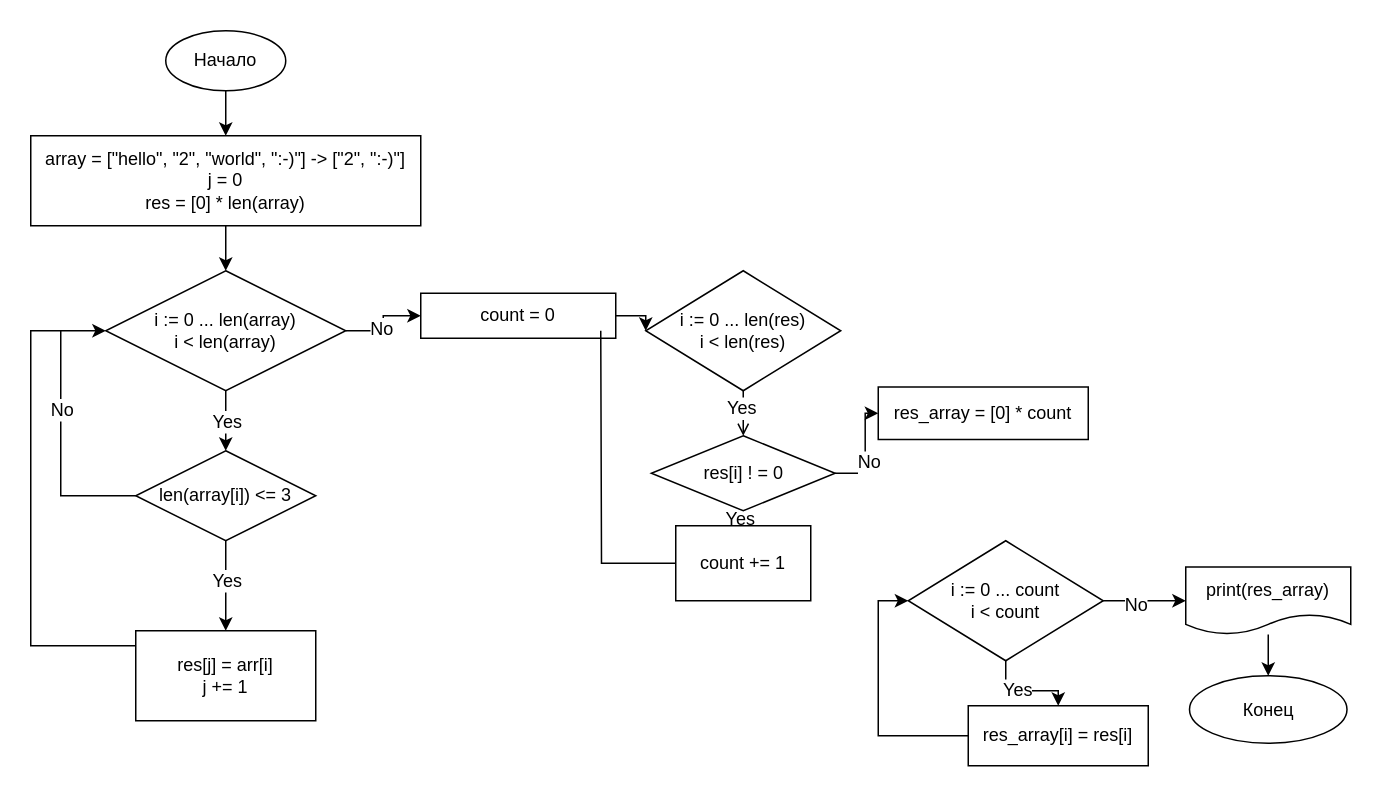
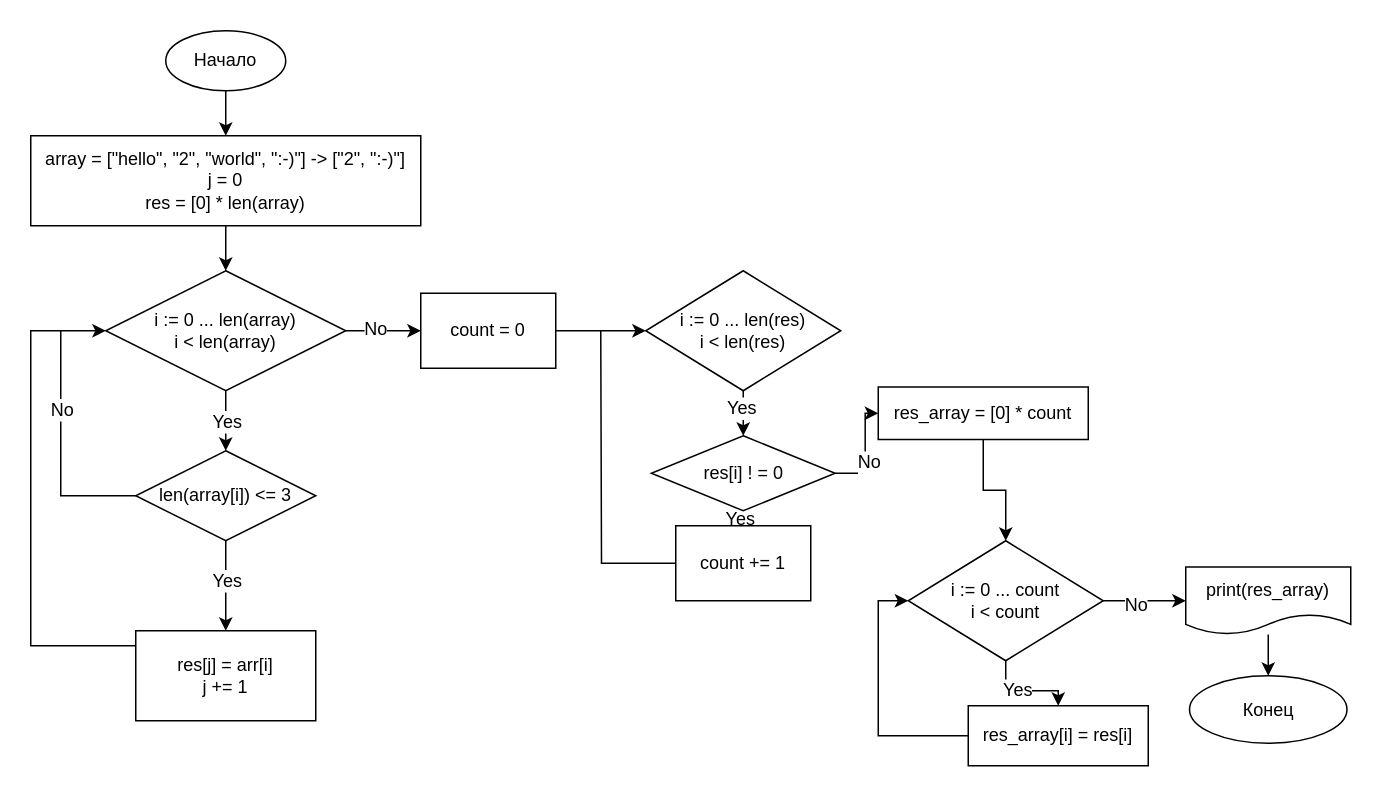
(518, 316) -> (488, 331)
(743, 426) -> (743, 424)
none -> (989, 490)
